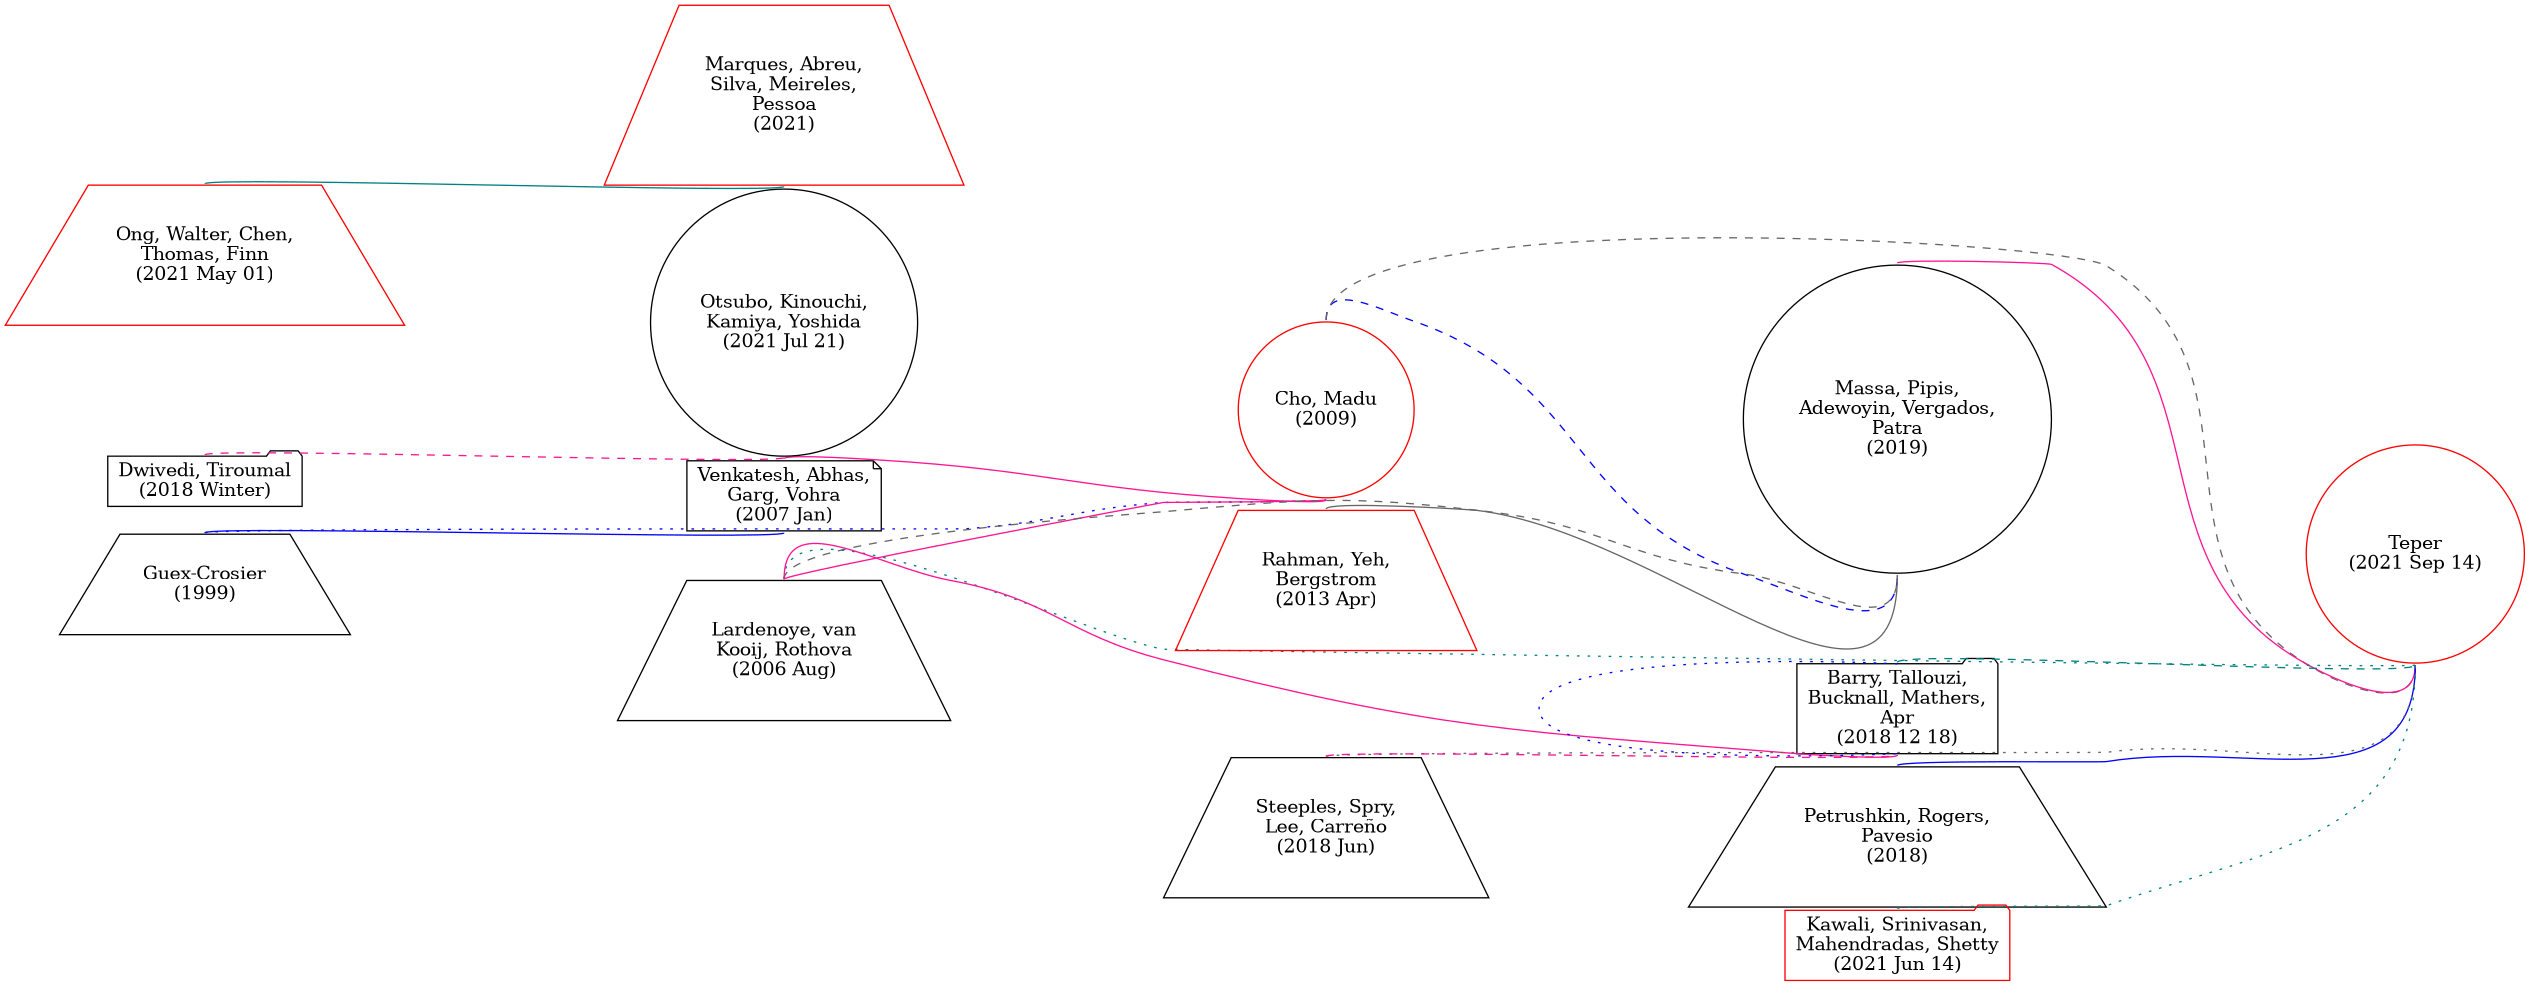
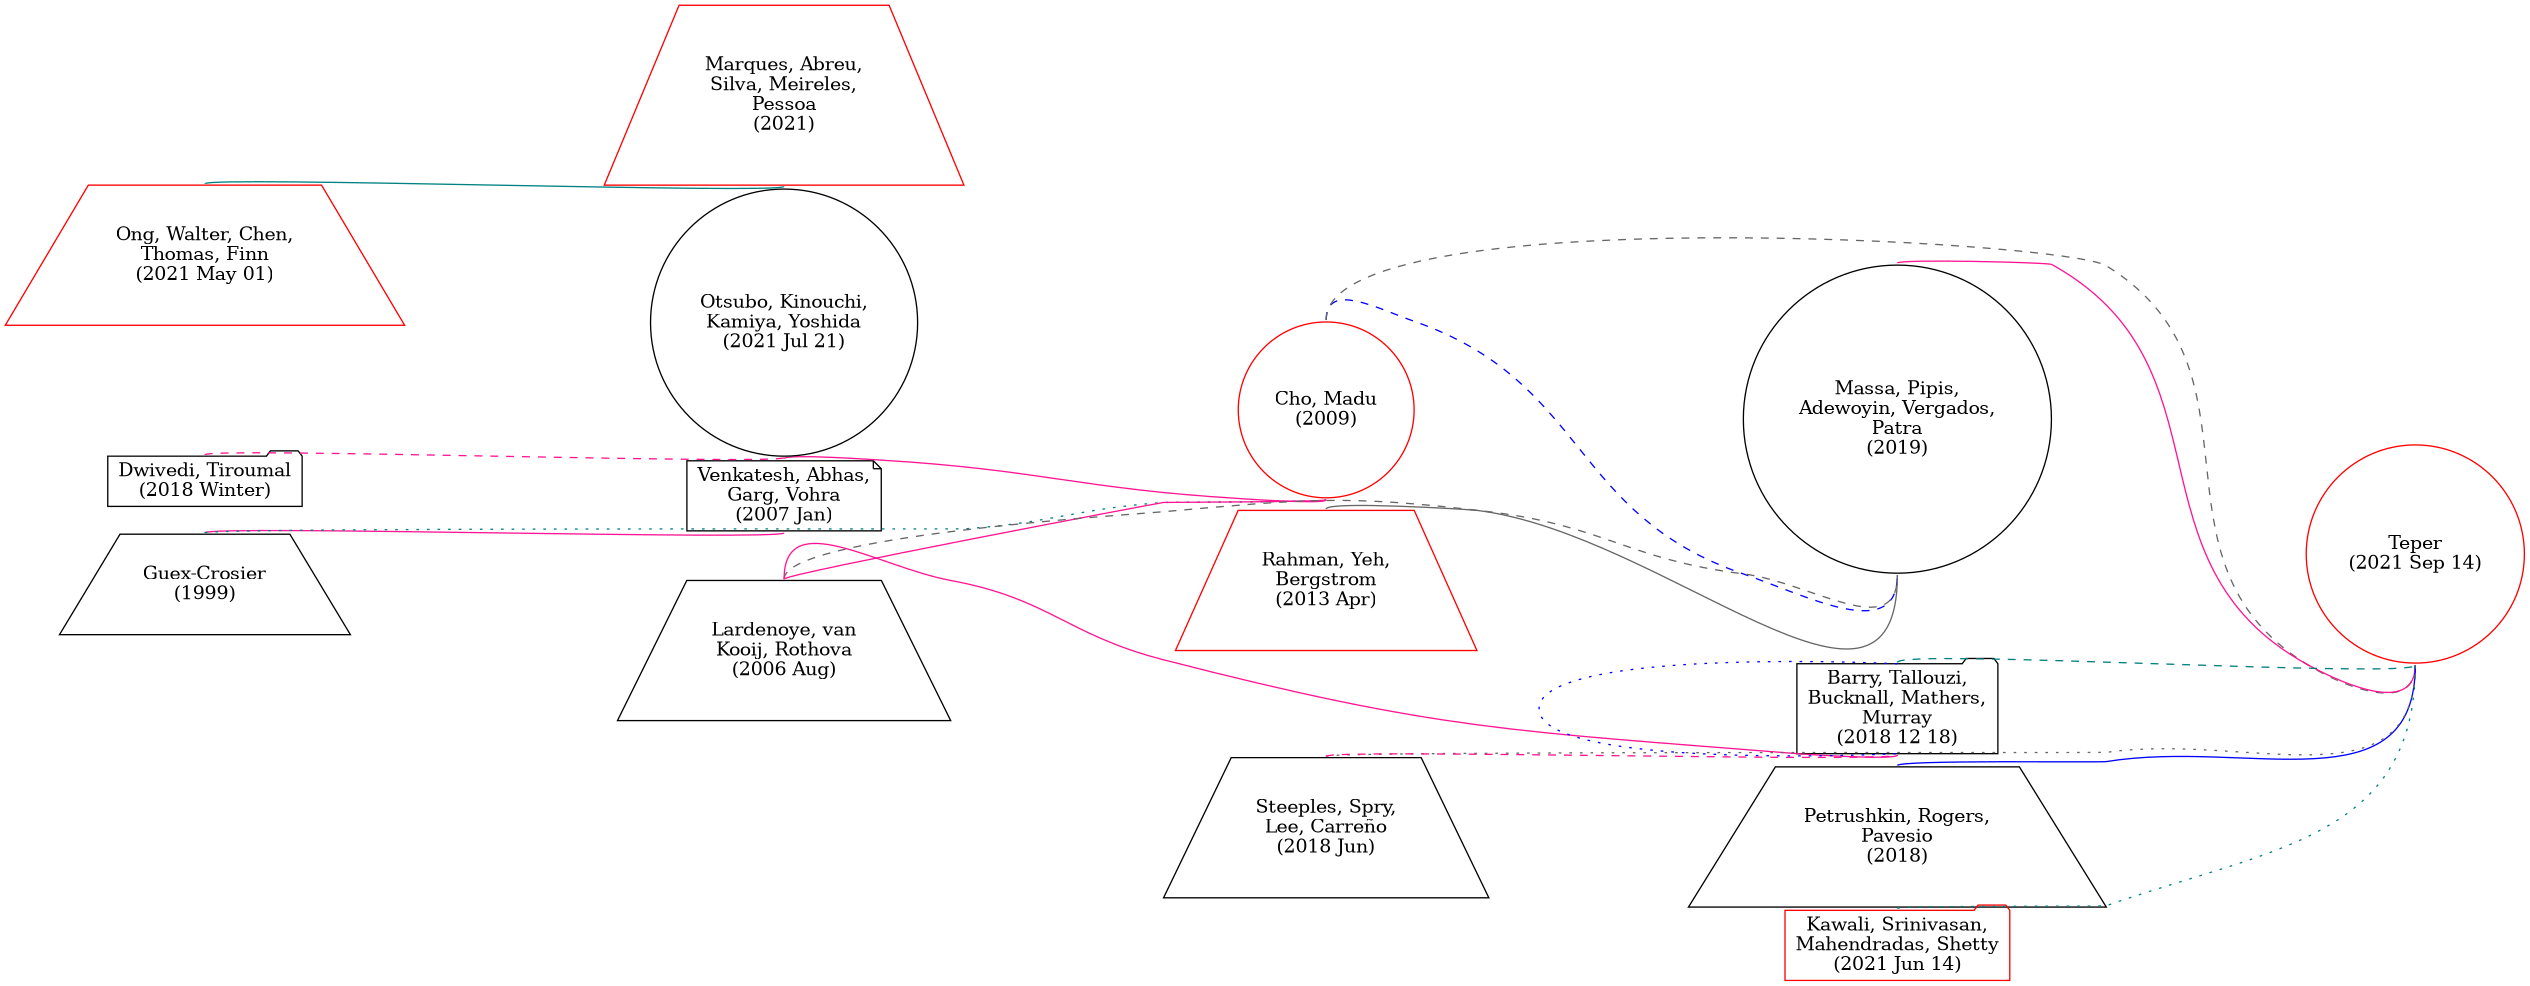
(795, 529) -> (795, 529)
(495, 533) -> (495, 533)
(1585, 656) -> none
(1897, 709) -> (1897, 709)
